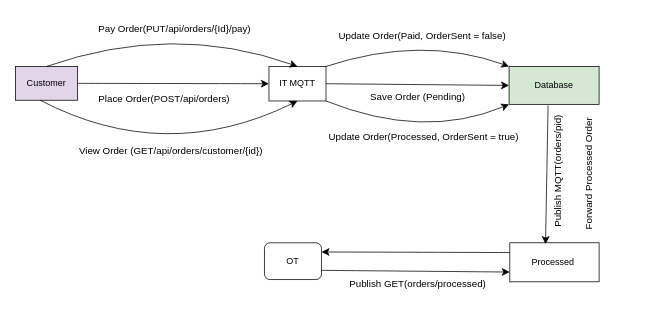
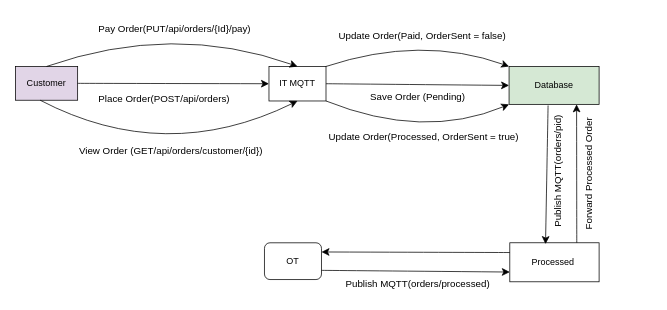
none -> (576, 176)
(418, 283) -> (418, 283)
